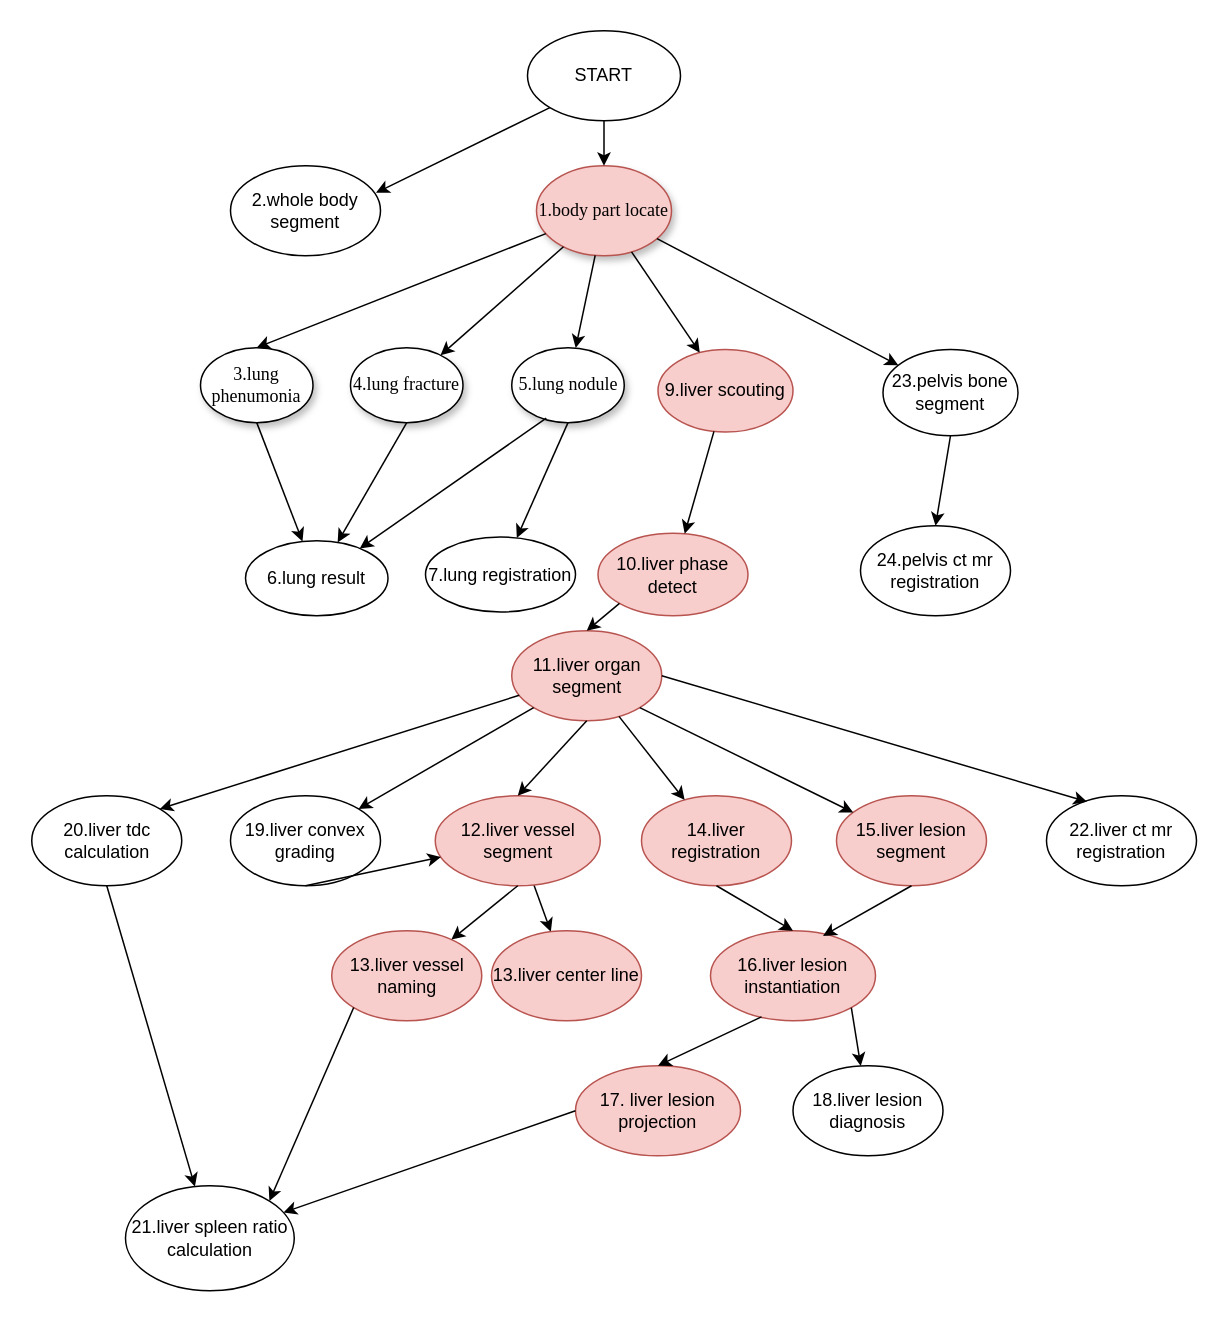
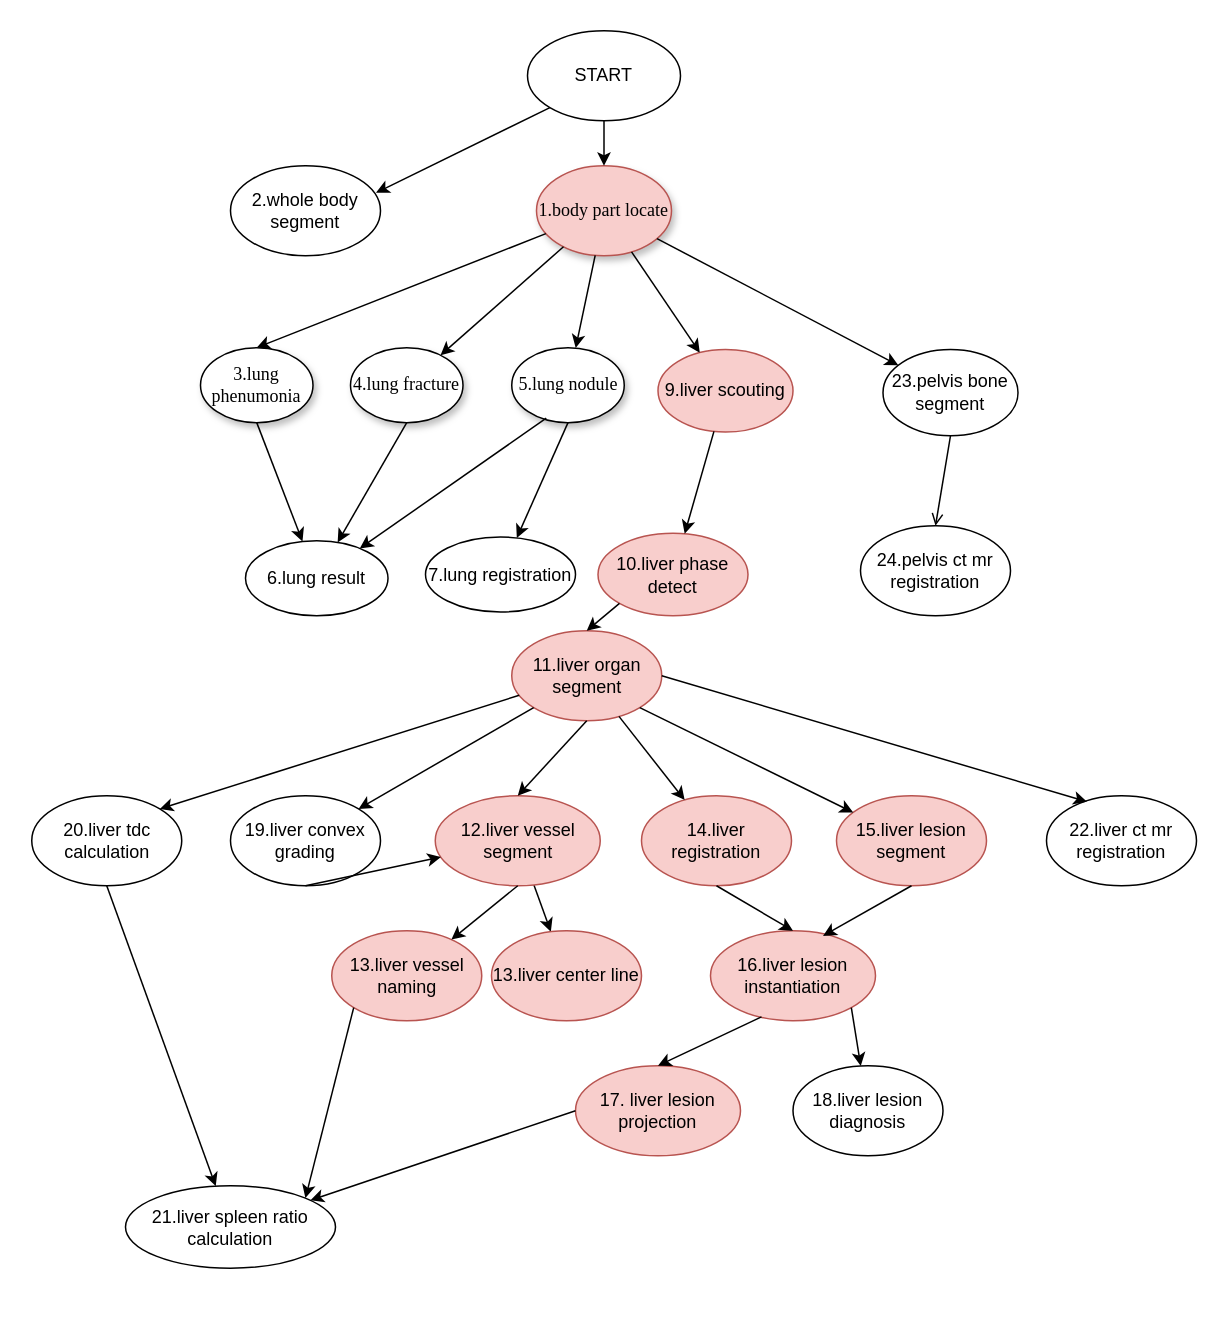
(937, 514) -> (937, 516)
(210, 1238) -> (230, 1227)
